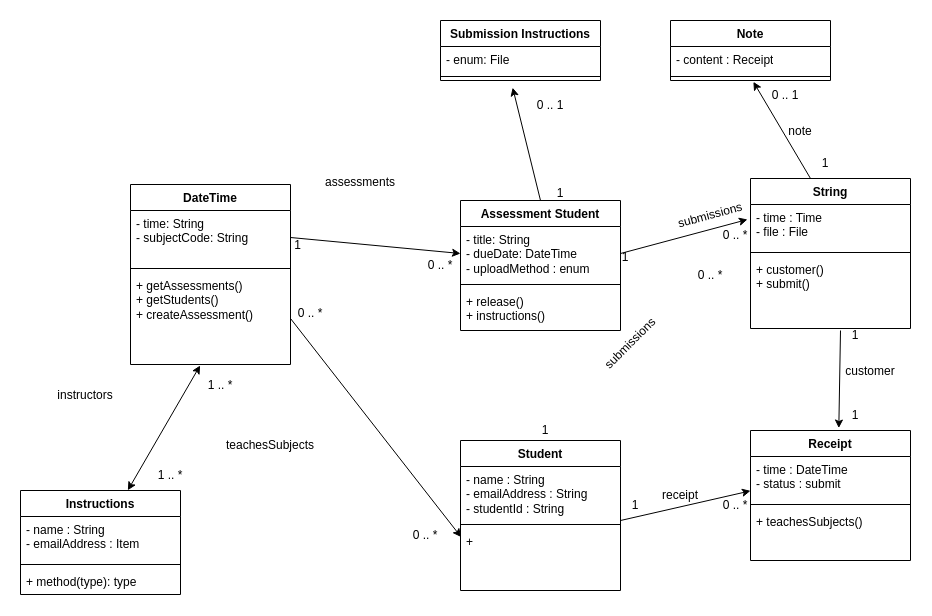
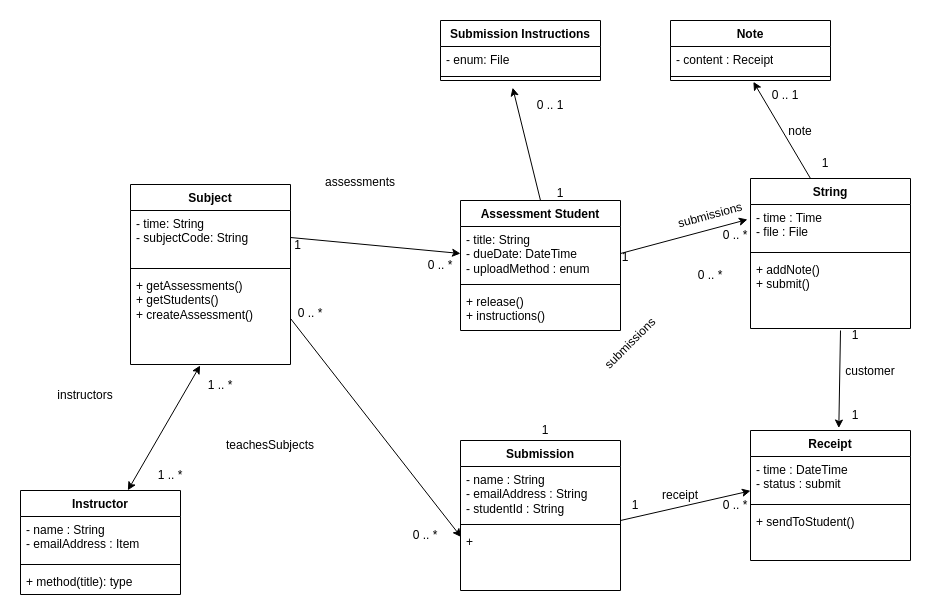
(211, 199) -> (211, 199)
(795, 278) -> (792, 278)
(541, 455) -> (541, 455)
(101, 505) -> (101, 505)
(819, 523) -> (812, 523)
(89, 583) -> (89, 583)
